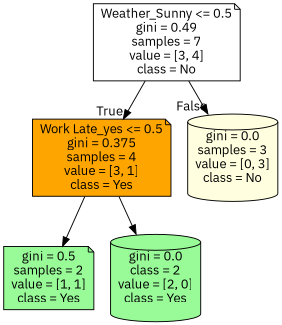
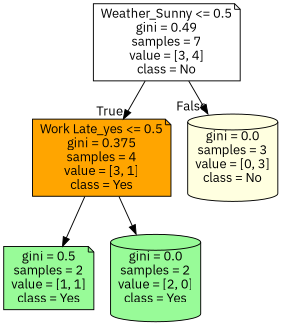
(156, 278) -> (156, 278)
